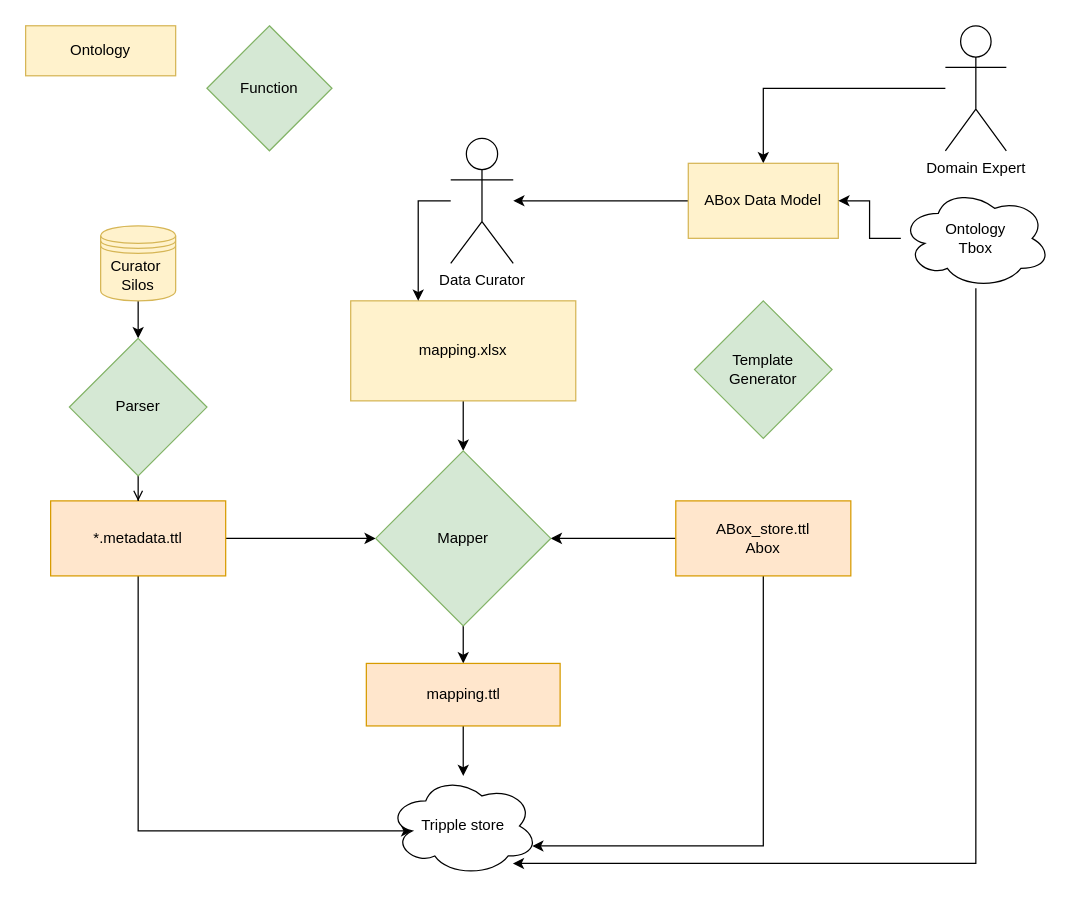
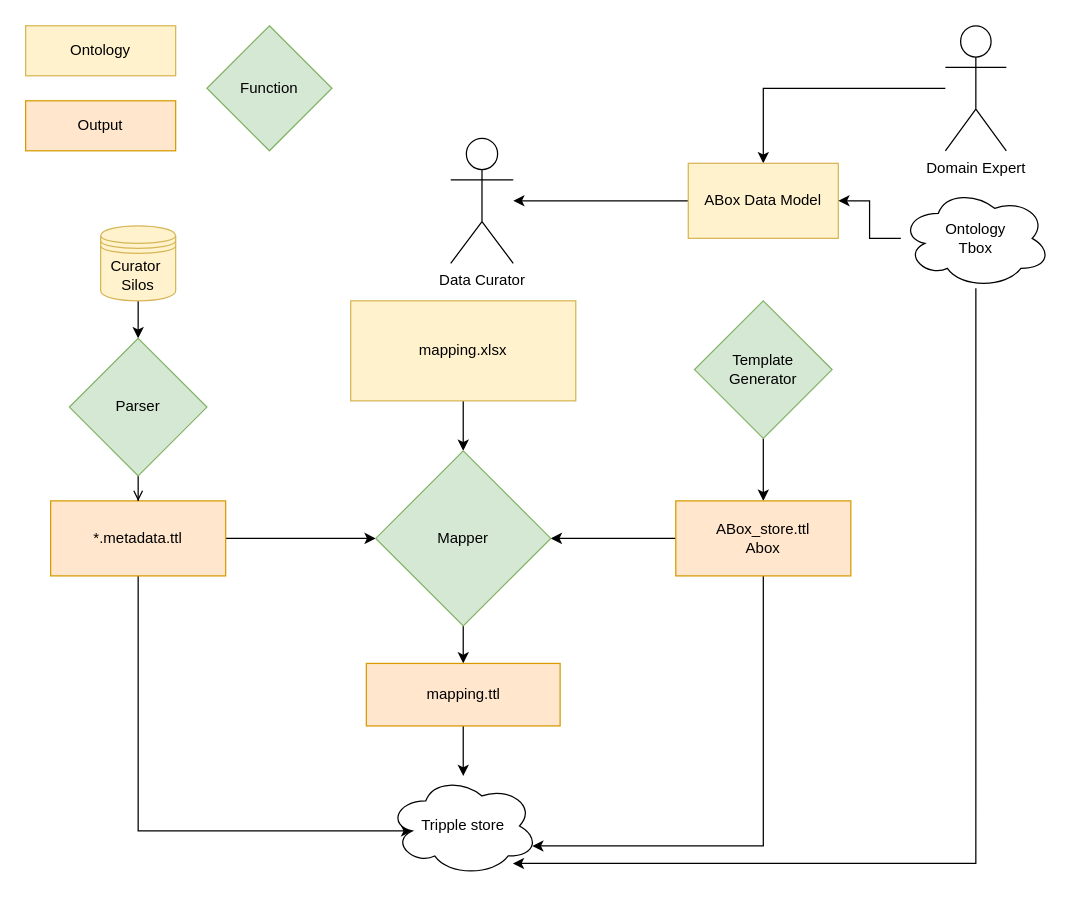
none -> (101, 126)
(418, 231) -> none
none -> (763, 465)
